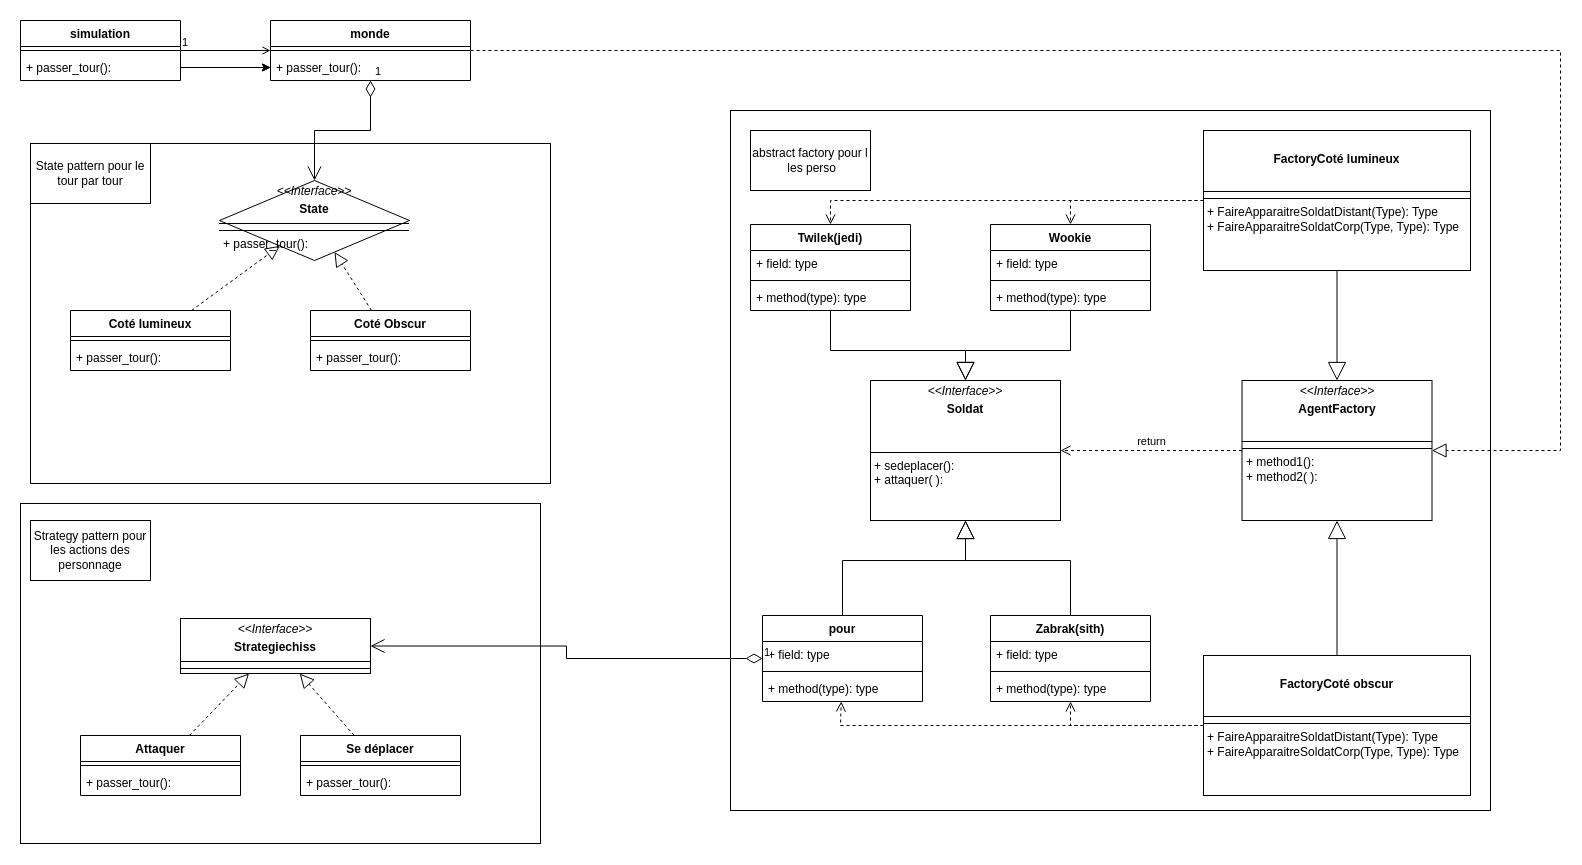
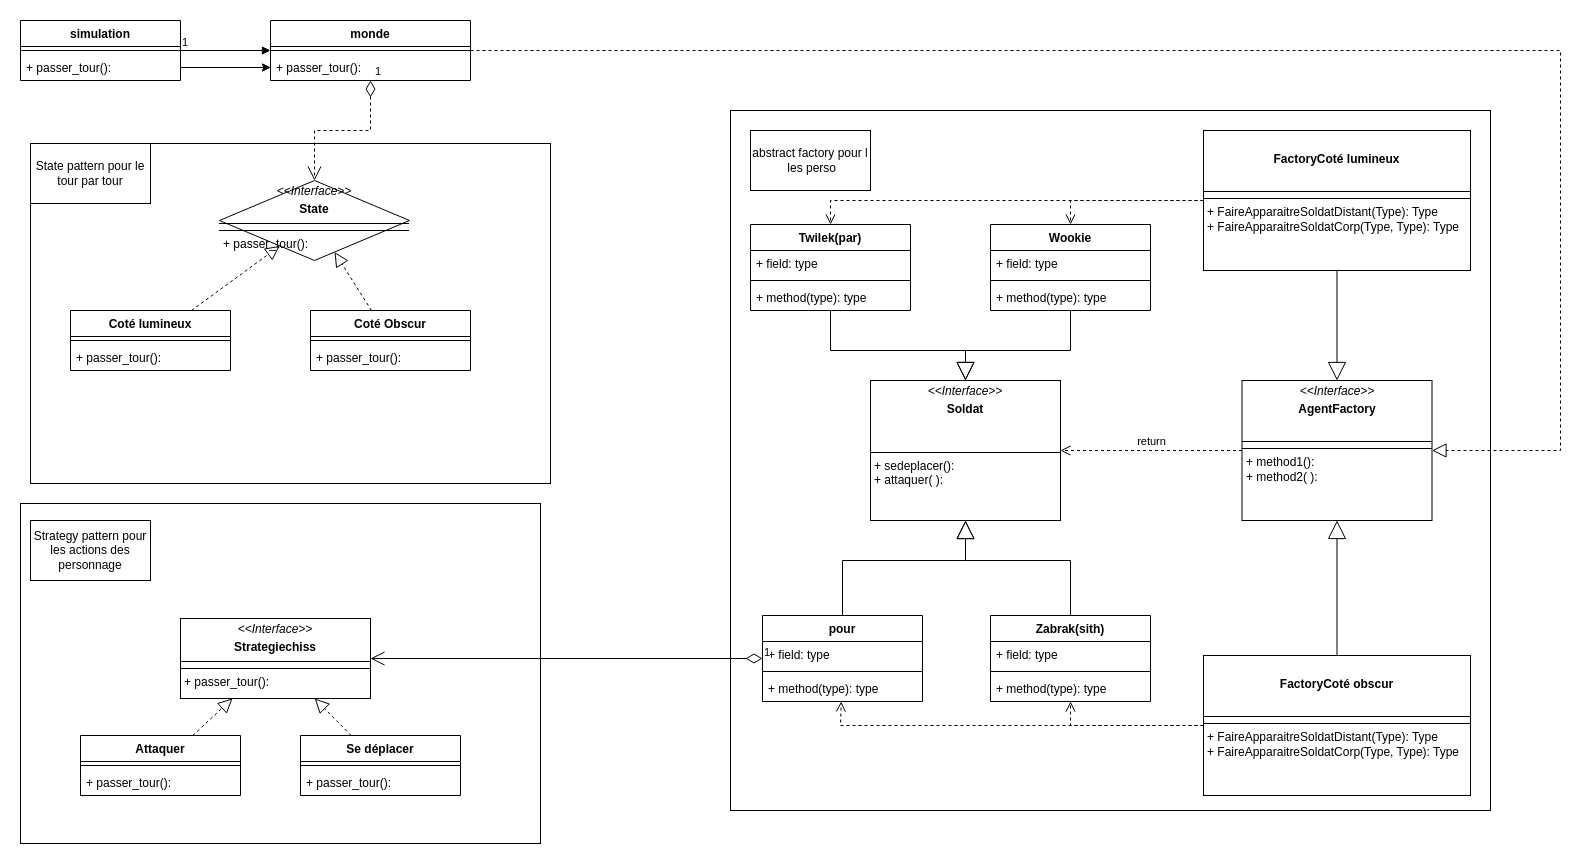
(263, 51) -> (261, 51)
(336, 131) -> (336, 131)
(831, 239) -> (831, 239)
(276, 646) -> (276, 659)
